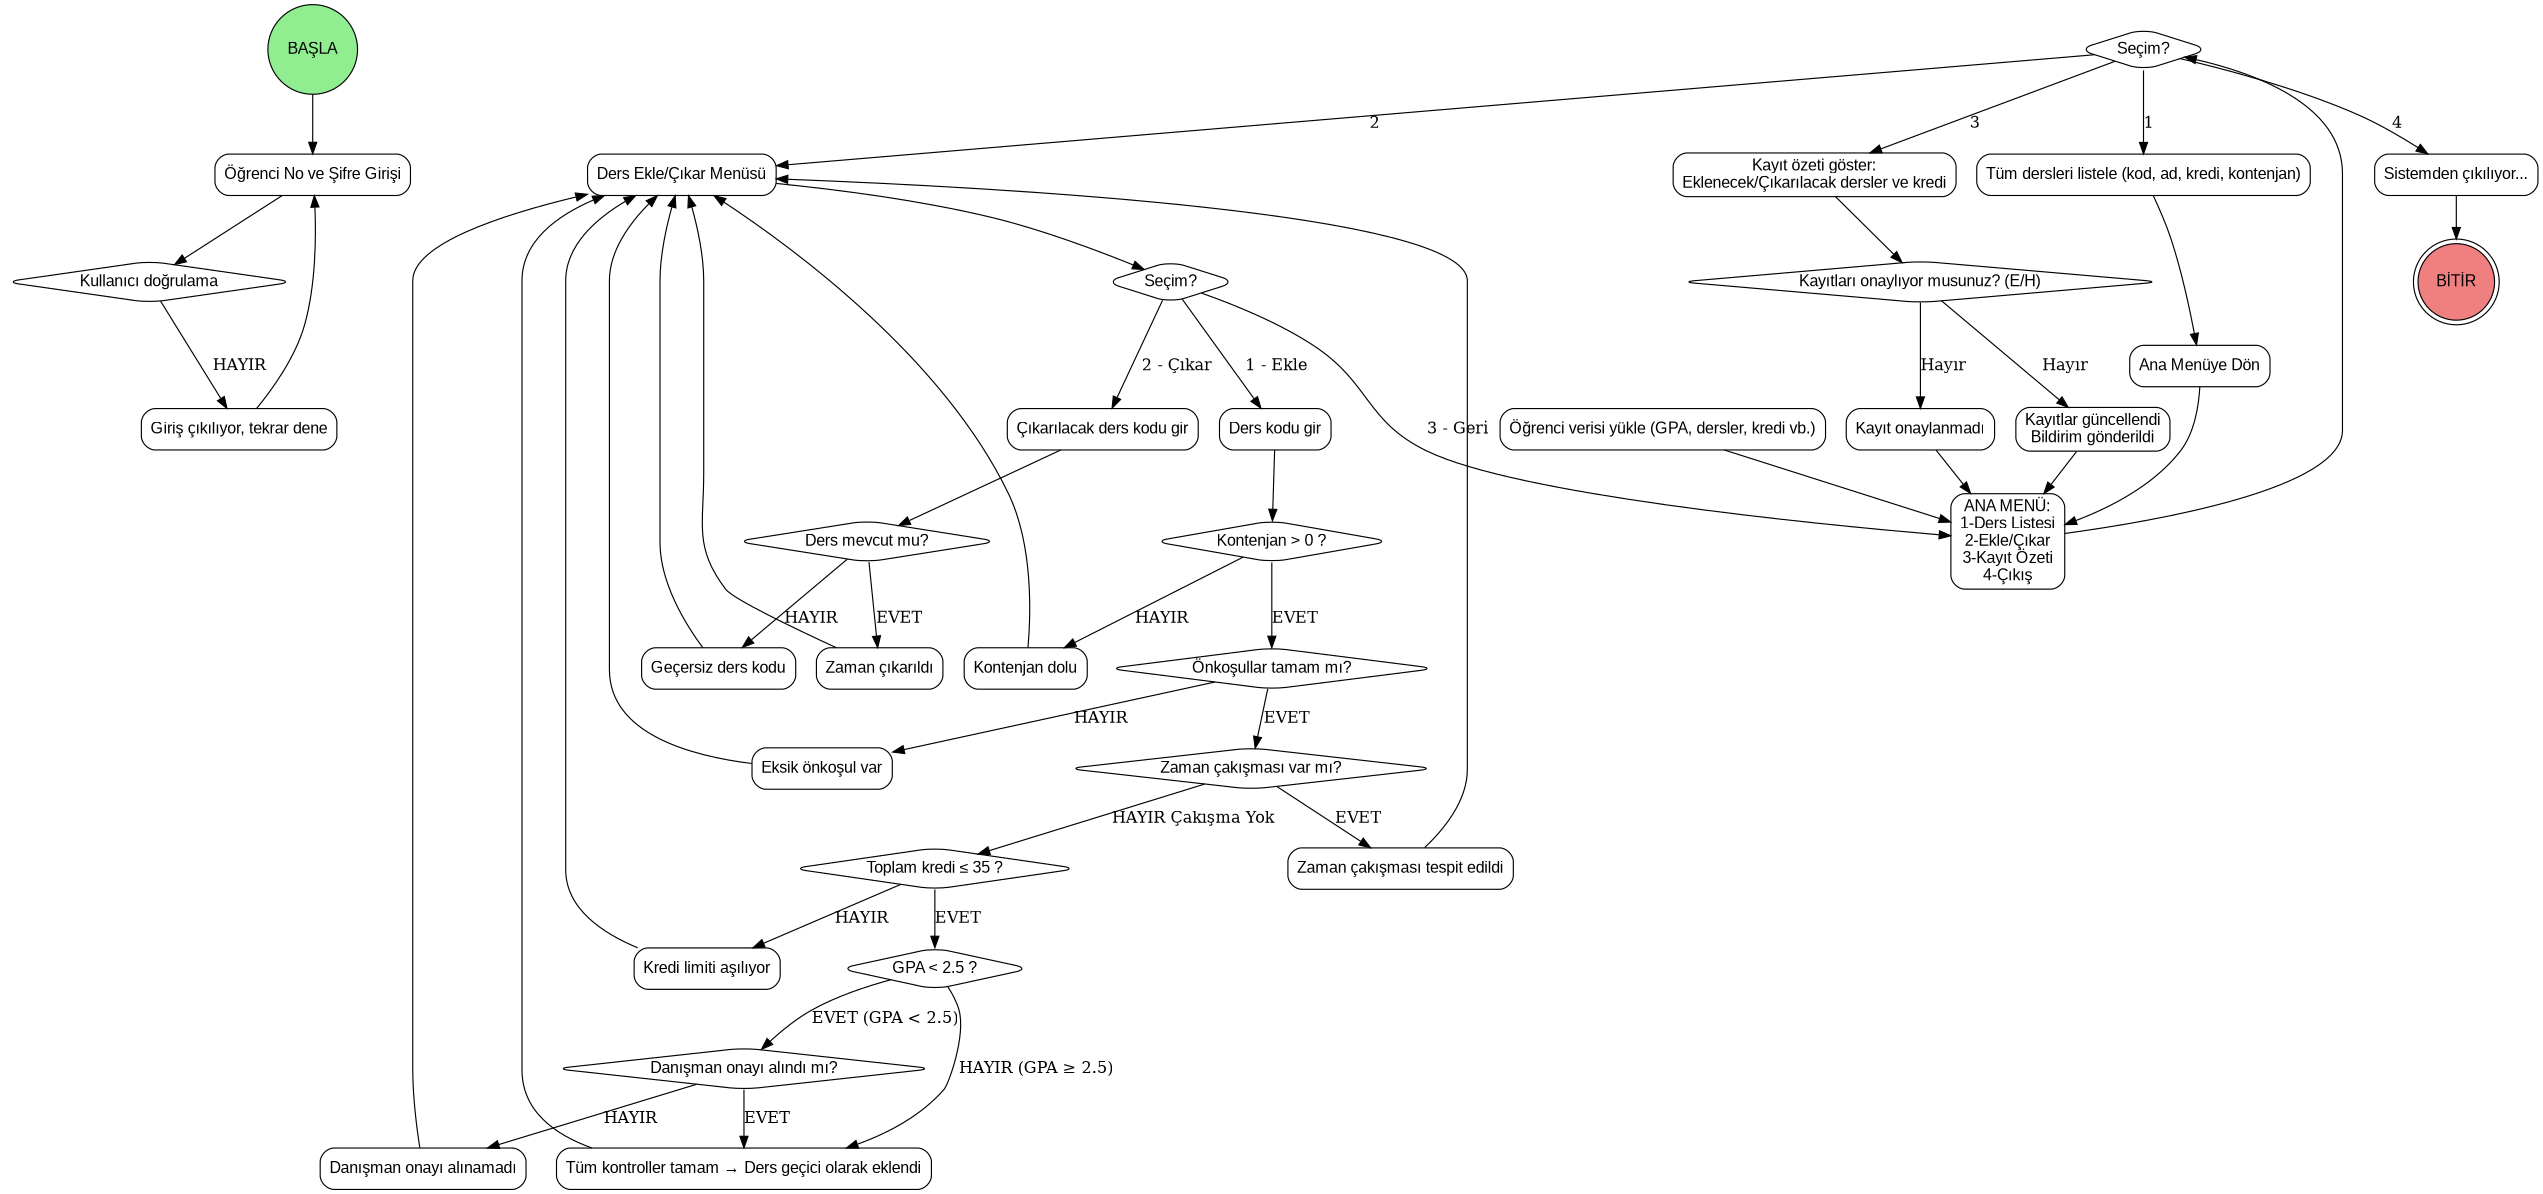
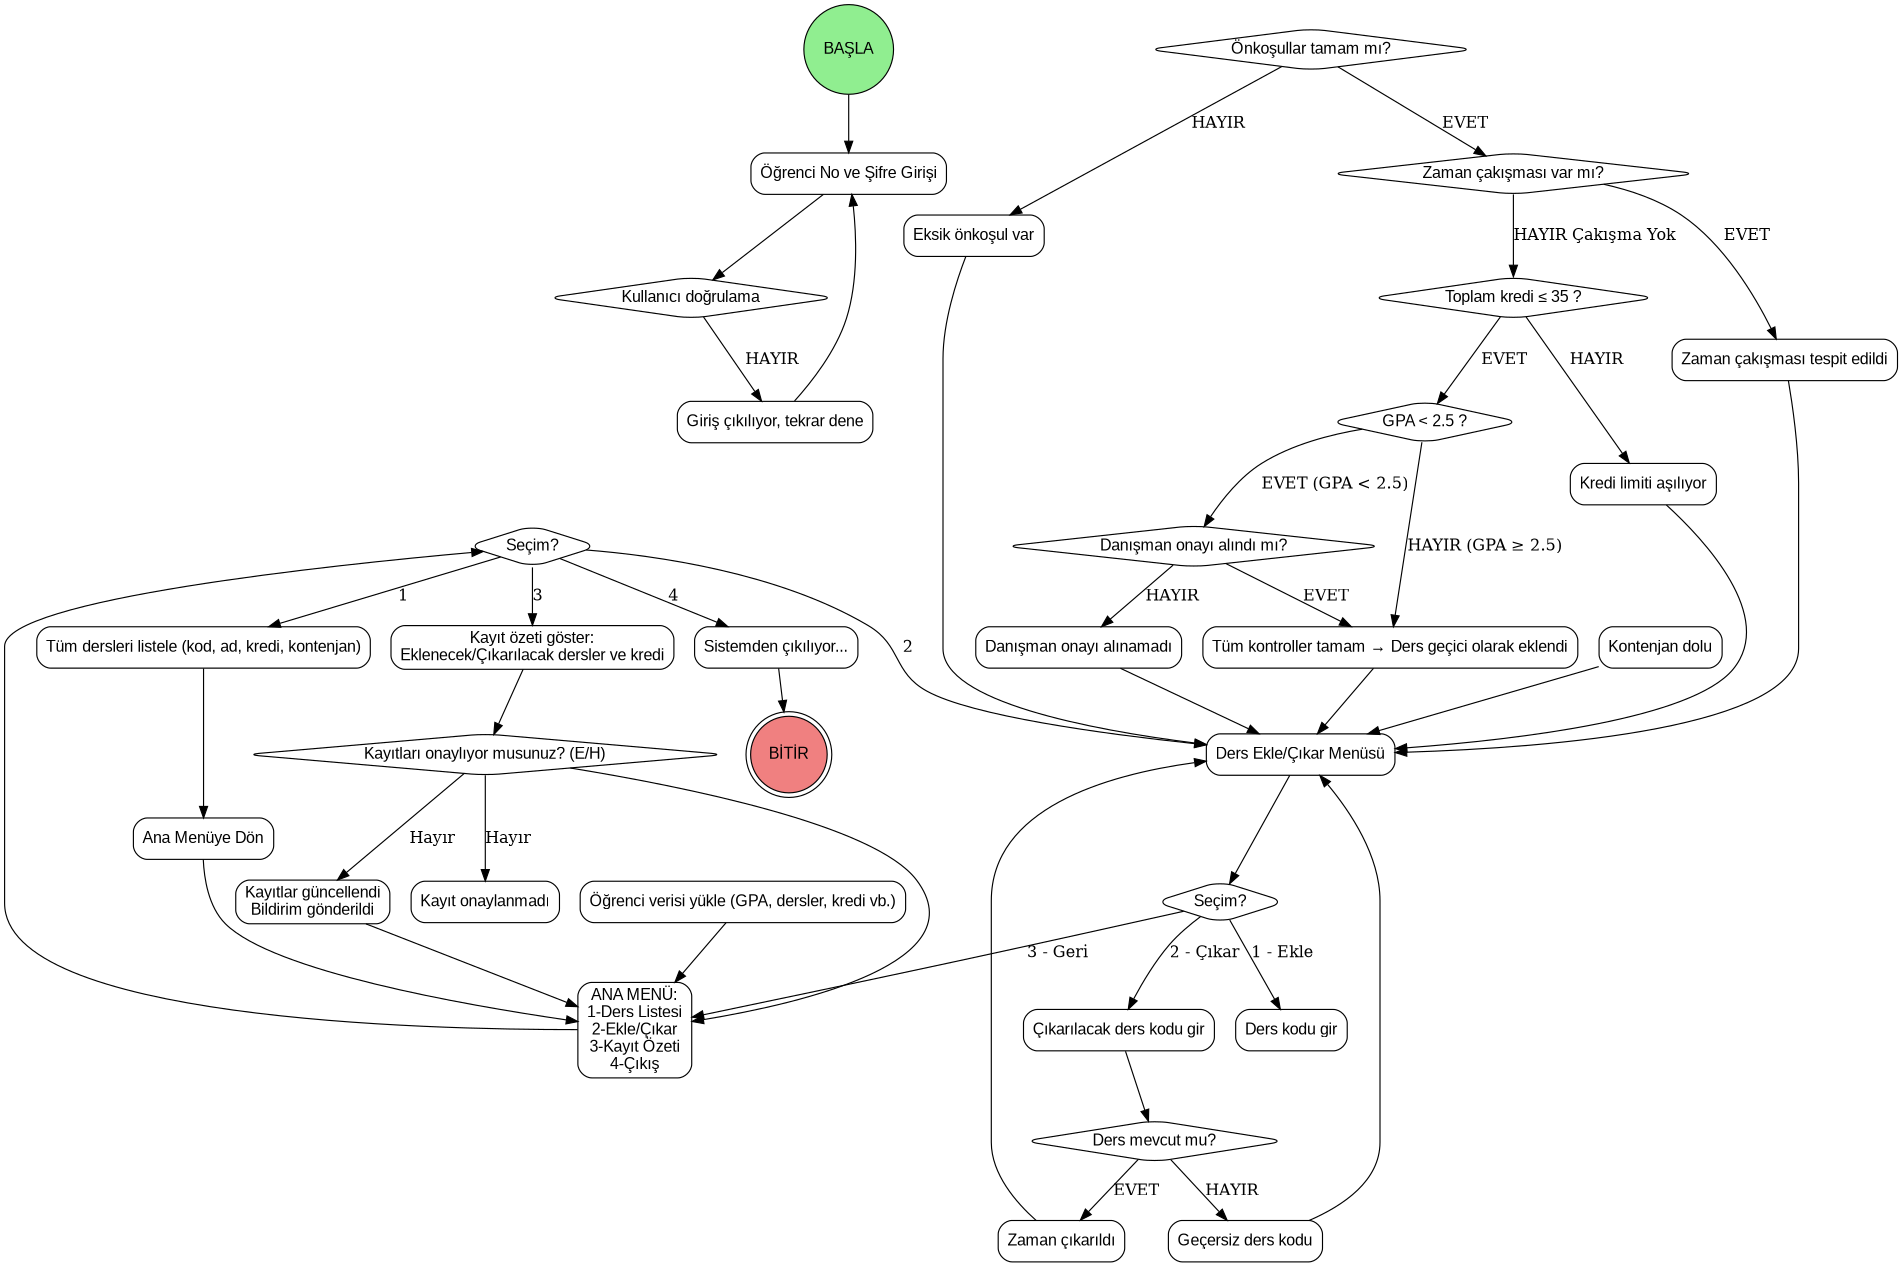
(1950, 467) -> (890, 858)
(1272, 541) -> none
